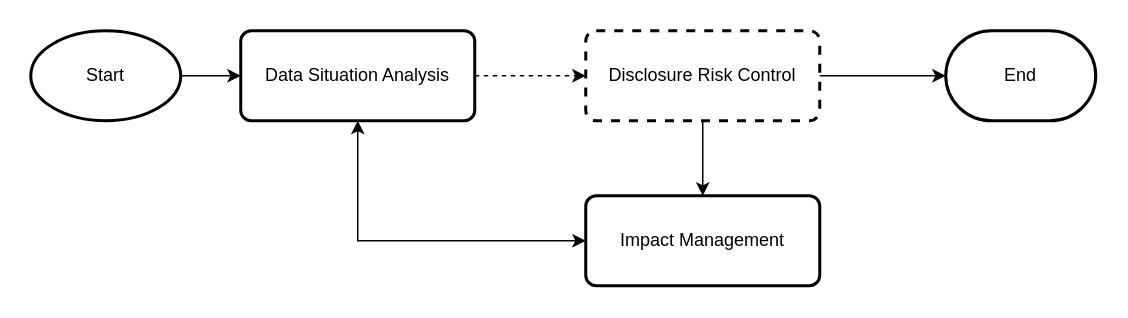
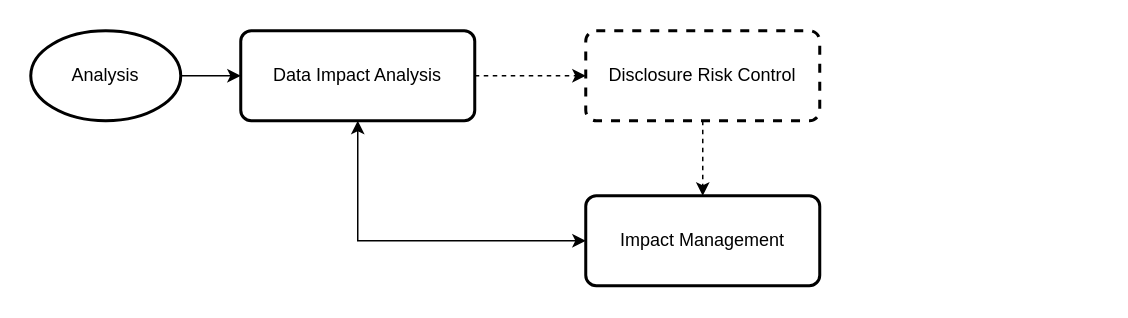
(106, 76) -> (106, 76)
(358, 76) -> (358, 76)
(878, 76) -> none
(1021, 76) -> none
(703, 154) -> (703, 154)
